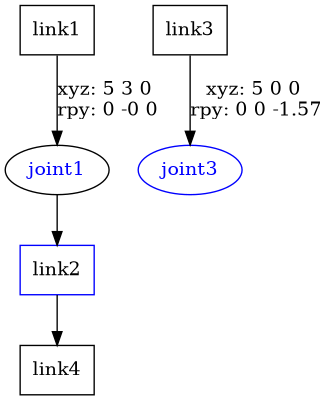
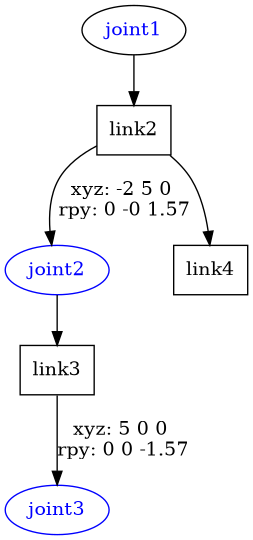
(57, 30) -> none
(57, 270) -> (134, 130)
none -> (57, 270)
